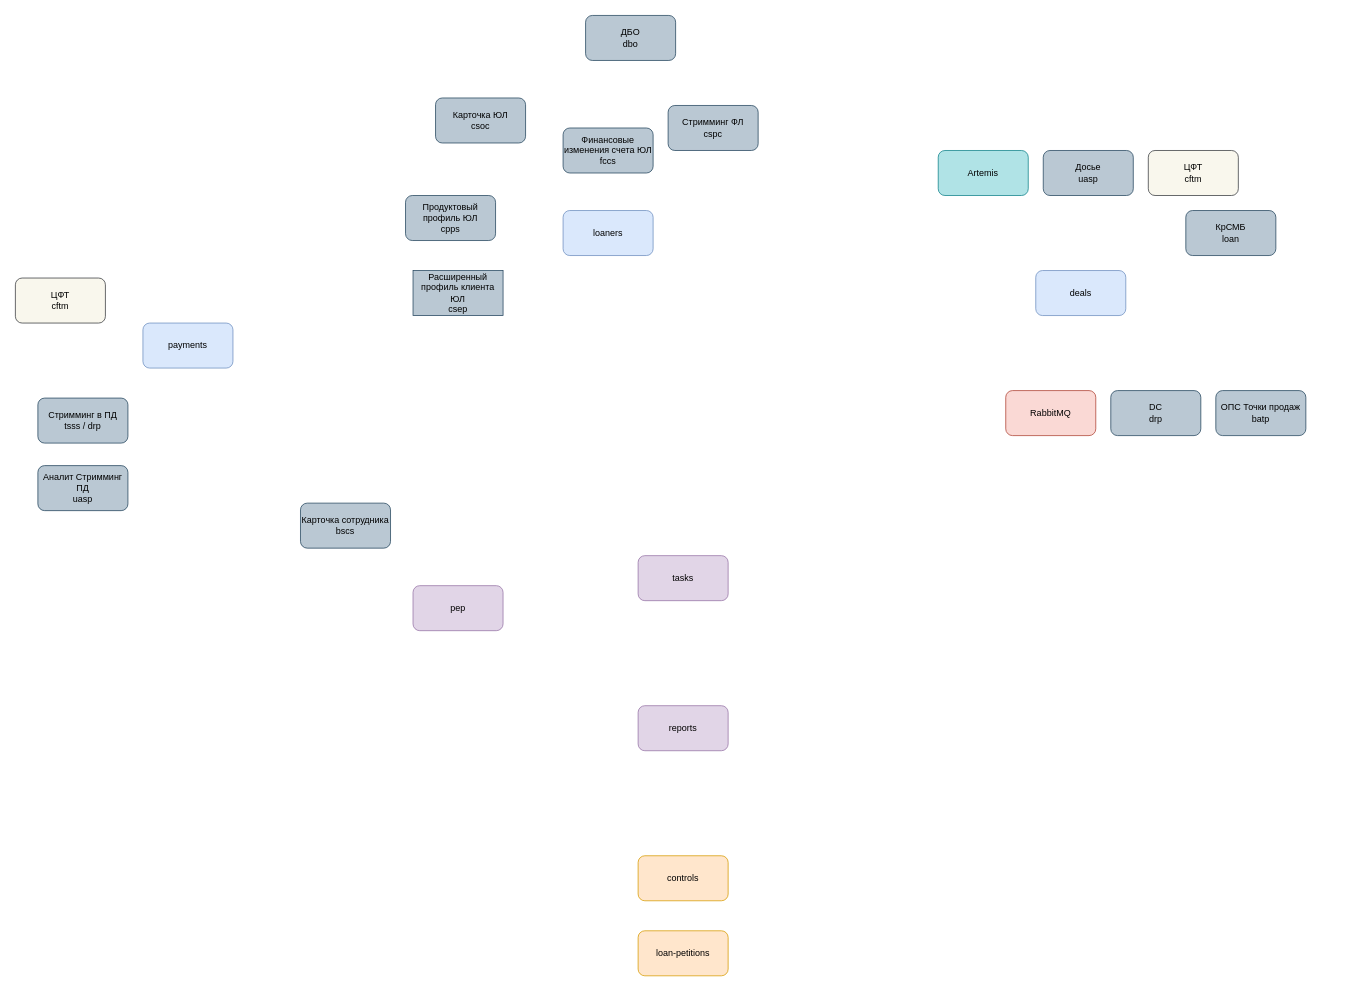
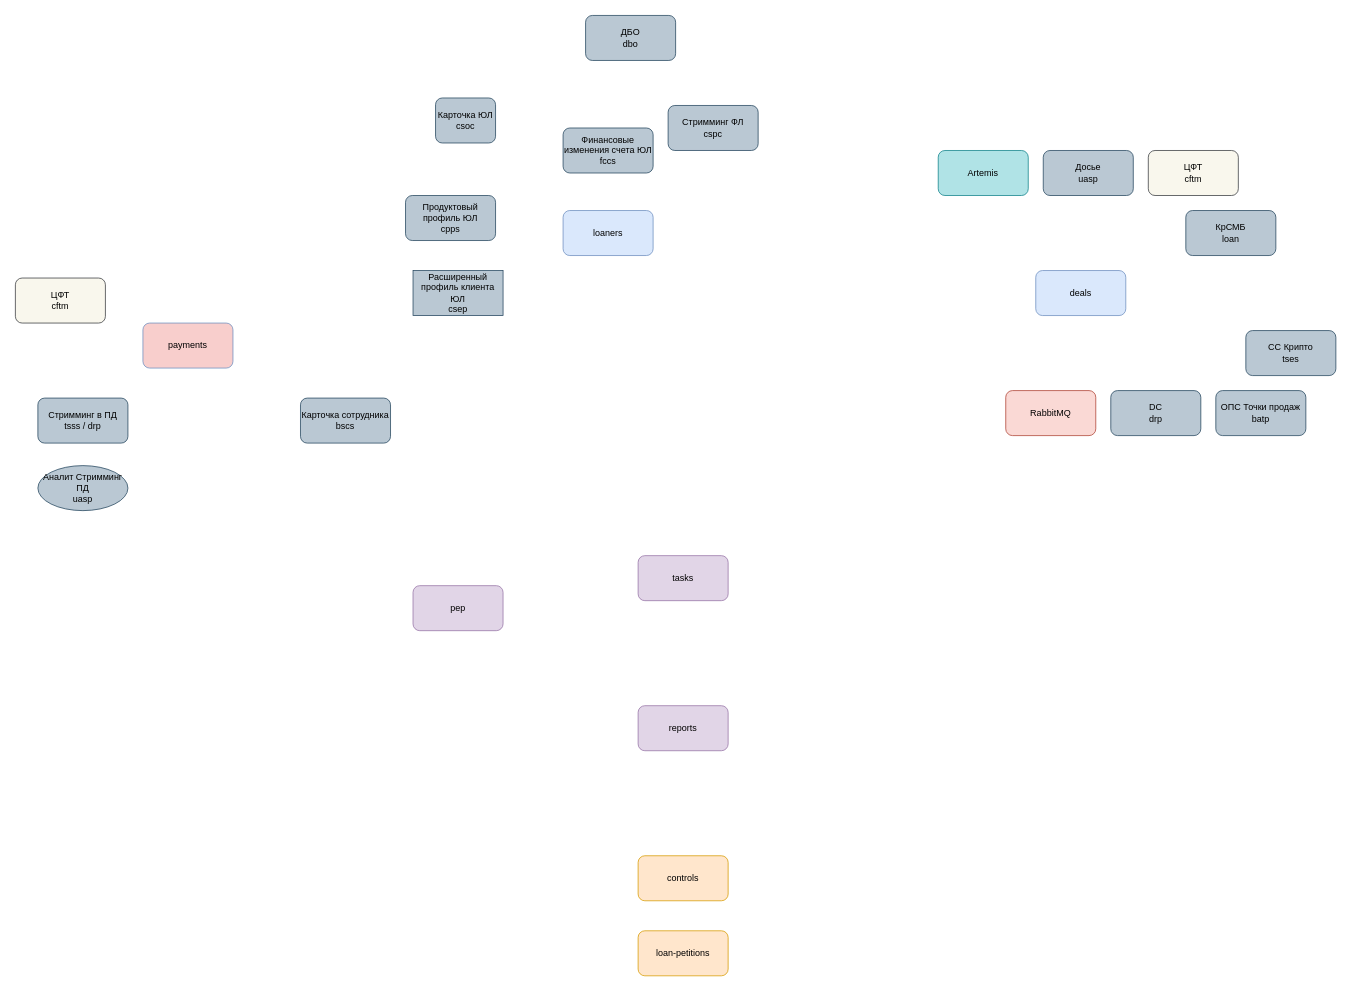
(480, 120) -> (465, 120)
(188, 345) -> (188, 345)
none -> (1290, 353)
(83, 488) -> (83, 488)
(345, 525) -> (345, 420)
